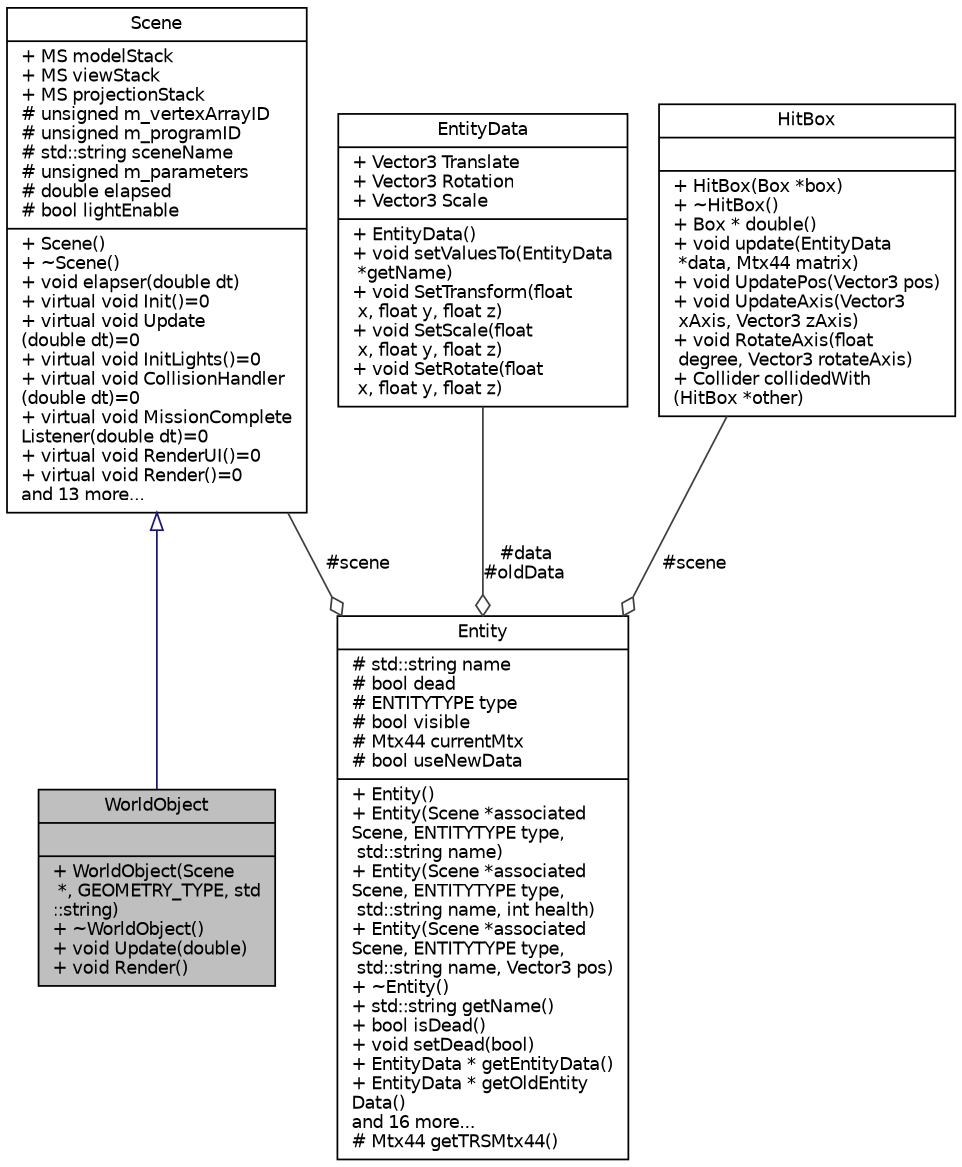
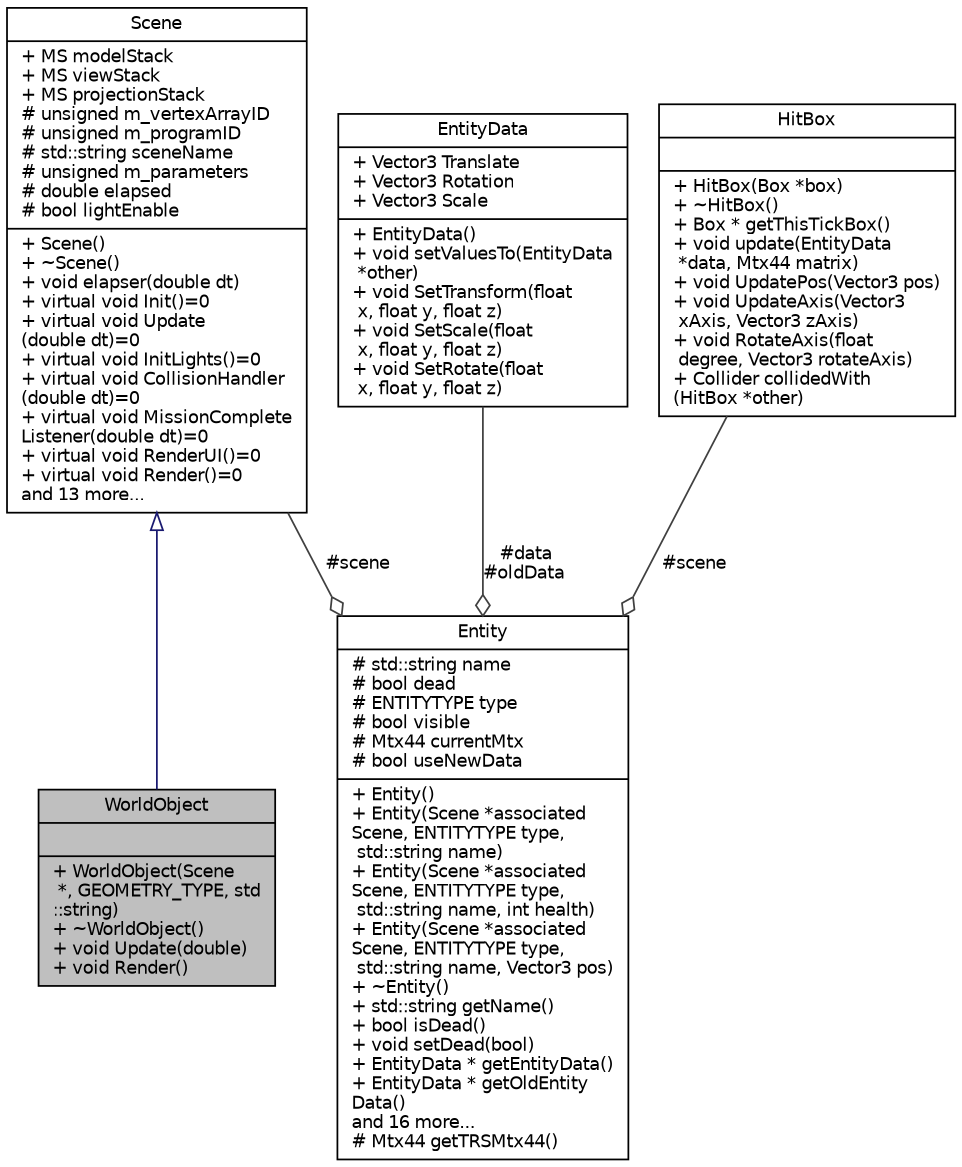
(745, 225) -> (782, 225)
(403, 273) -> (386, 273)
